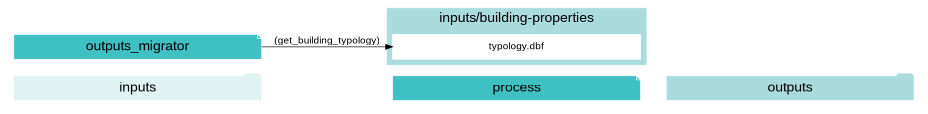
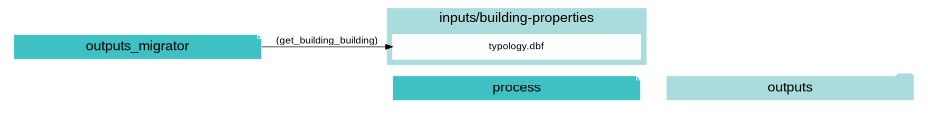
(327, 41) -> (327, 41)
(138, 88) -> none
